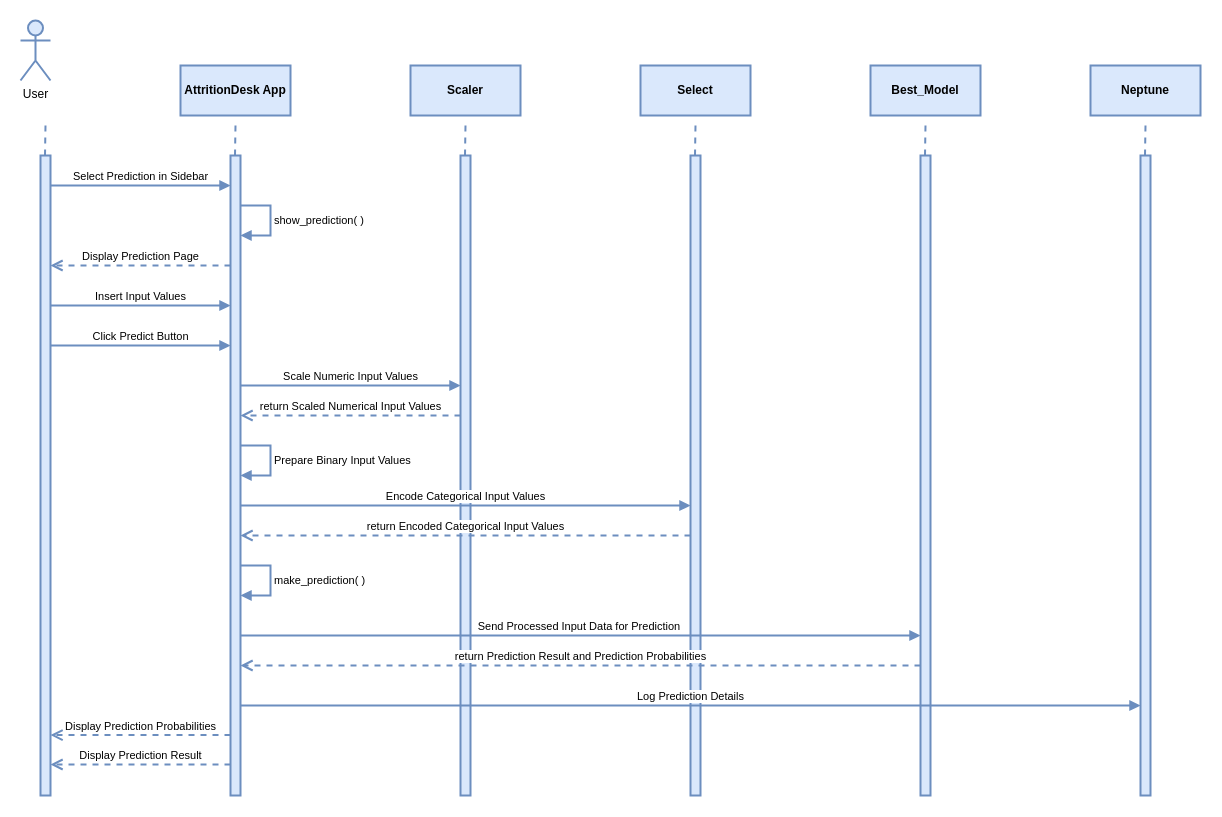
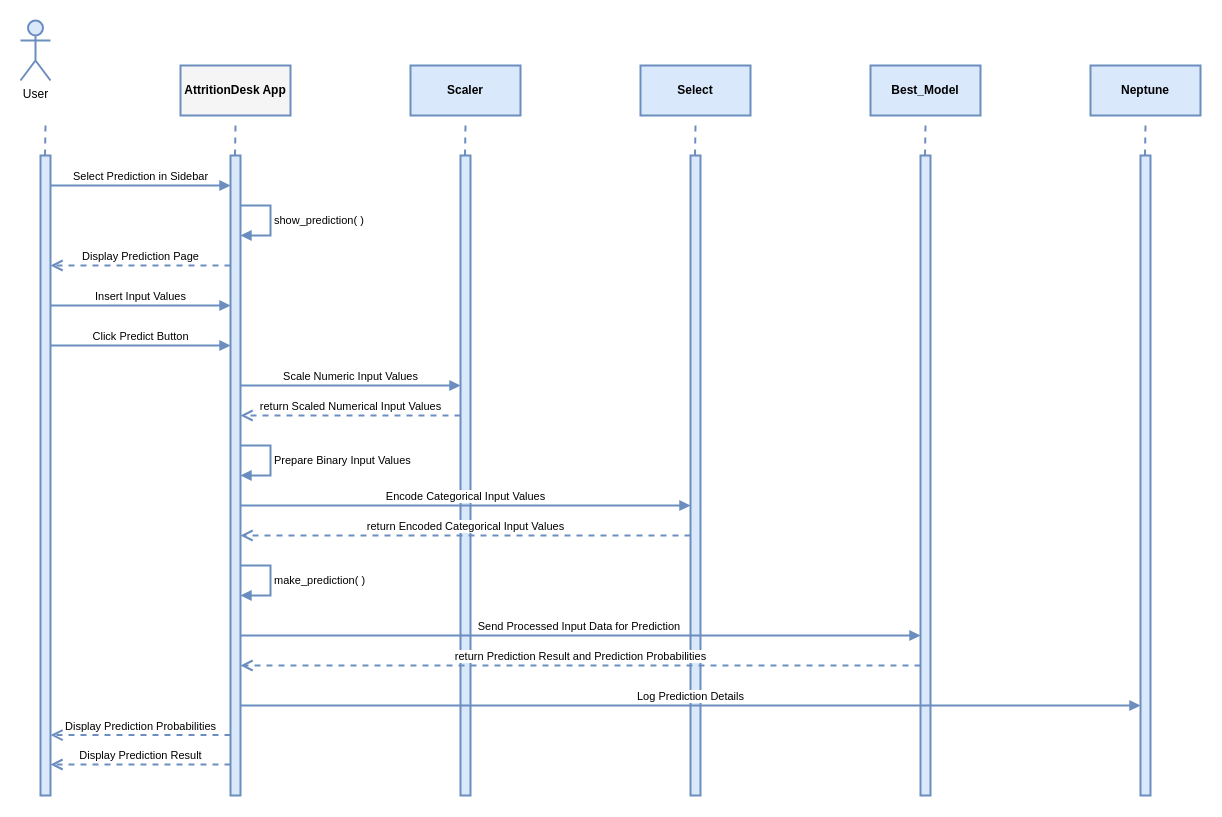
(236, 91) -> (236, 91)
